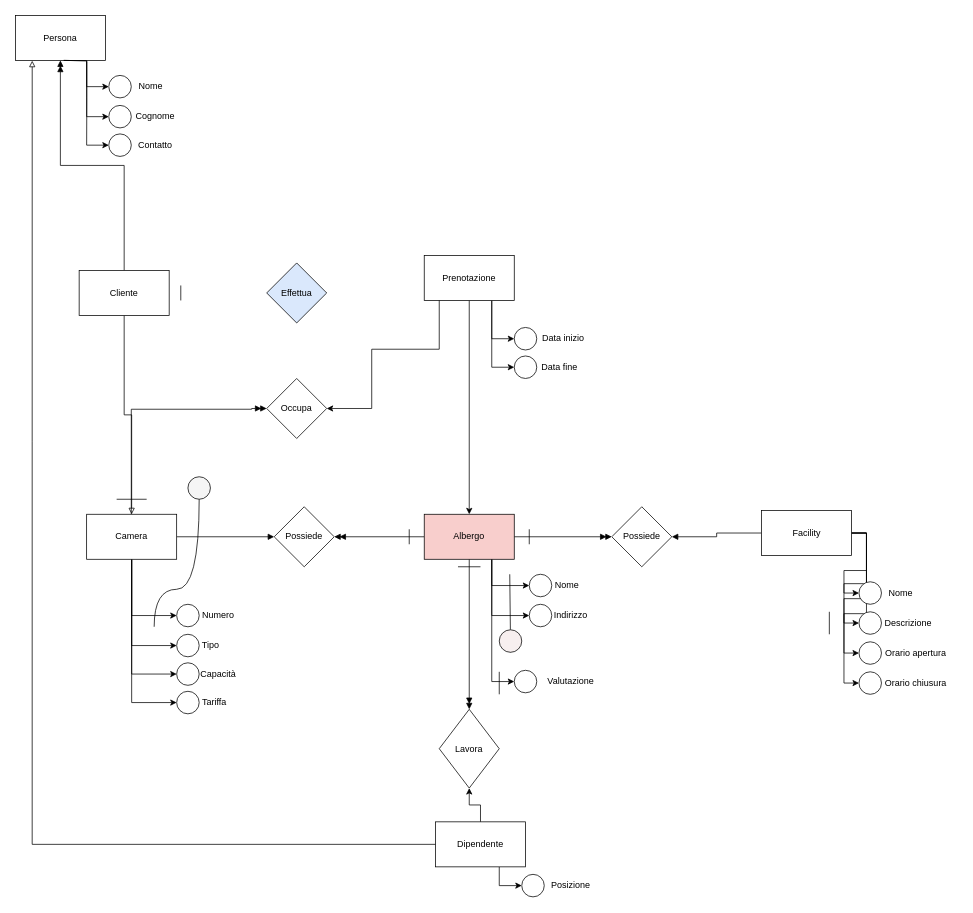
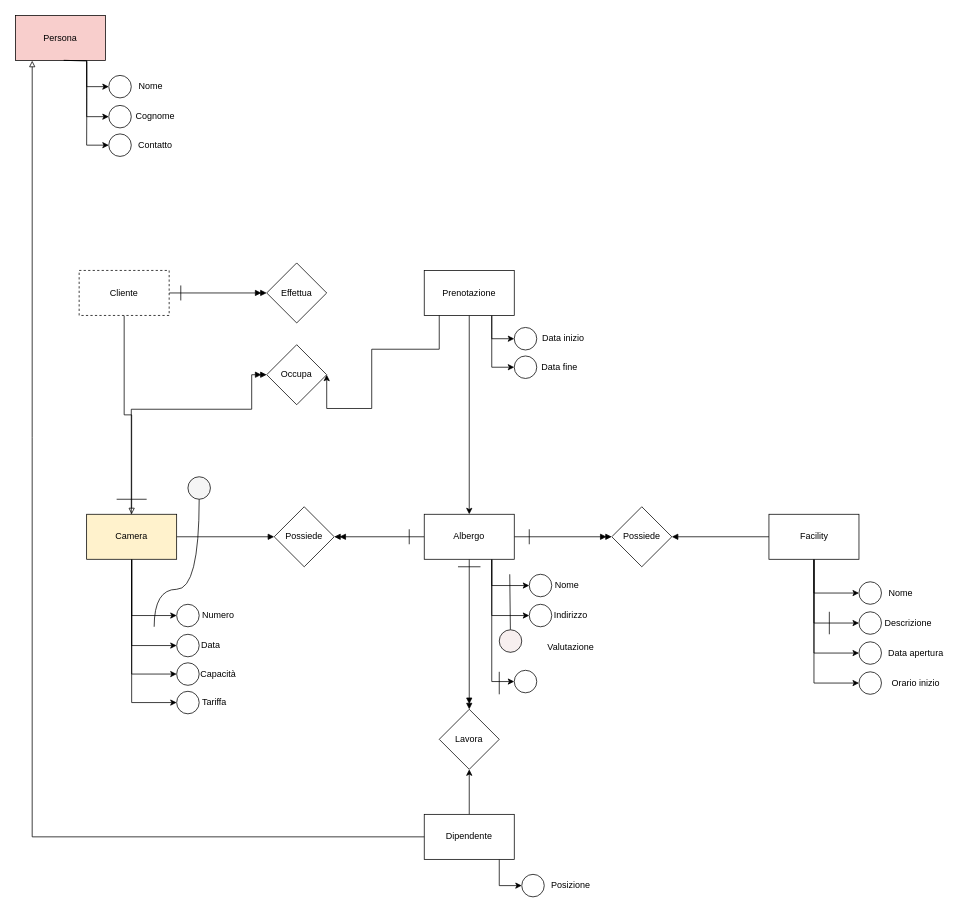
(60, 38) -> (60, 38)
(60, 151) -> (170, 293)
(469, 278) -> (469, 293)
(124, 293) -> (124, 293)
(297, 293) -> (297, 293)
(297, 408) -> (297, 375)
(806, 533) -> (814, 537)
(132, 537) -> (132, 537)
(469, 537) -> (469, 537)
(211, 645) -> (211, 645)
(916, 653) -> (916, 653)
(570, 681) -> (570, 648)
(916, 683) -> (916, 683)
(469, 749) -> (469, 739)
(480, 844) -> (469, 837)
